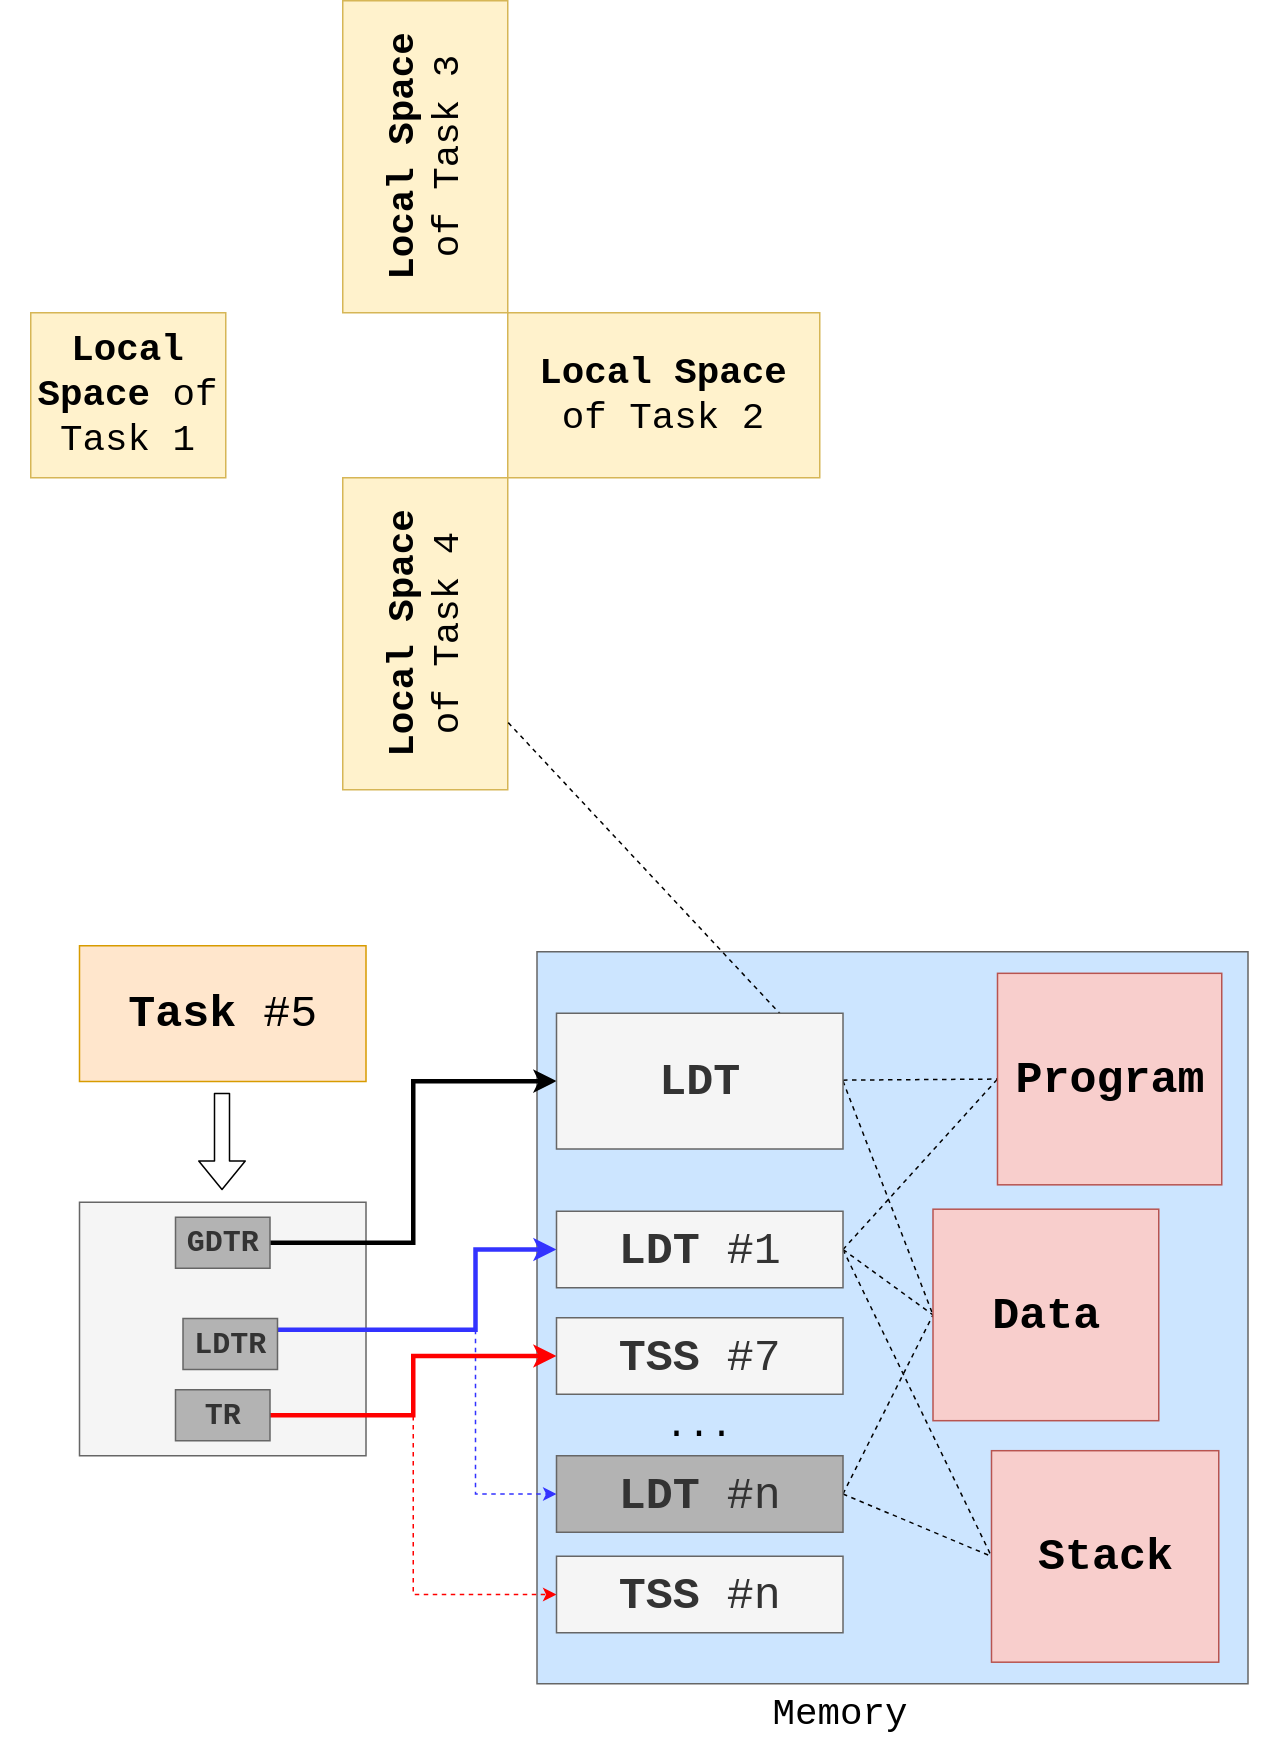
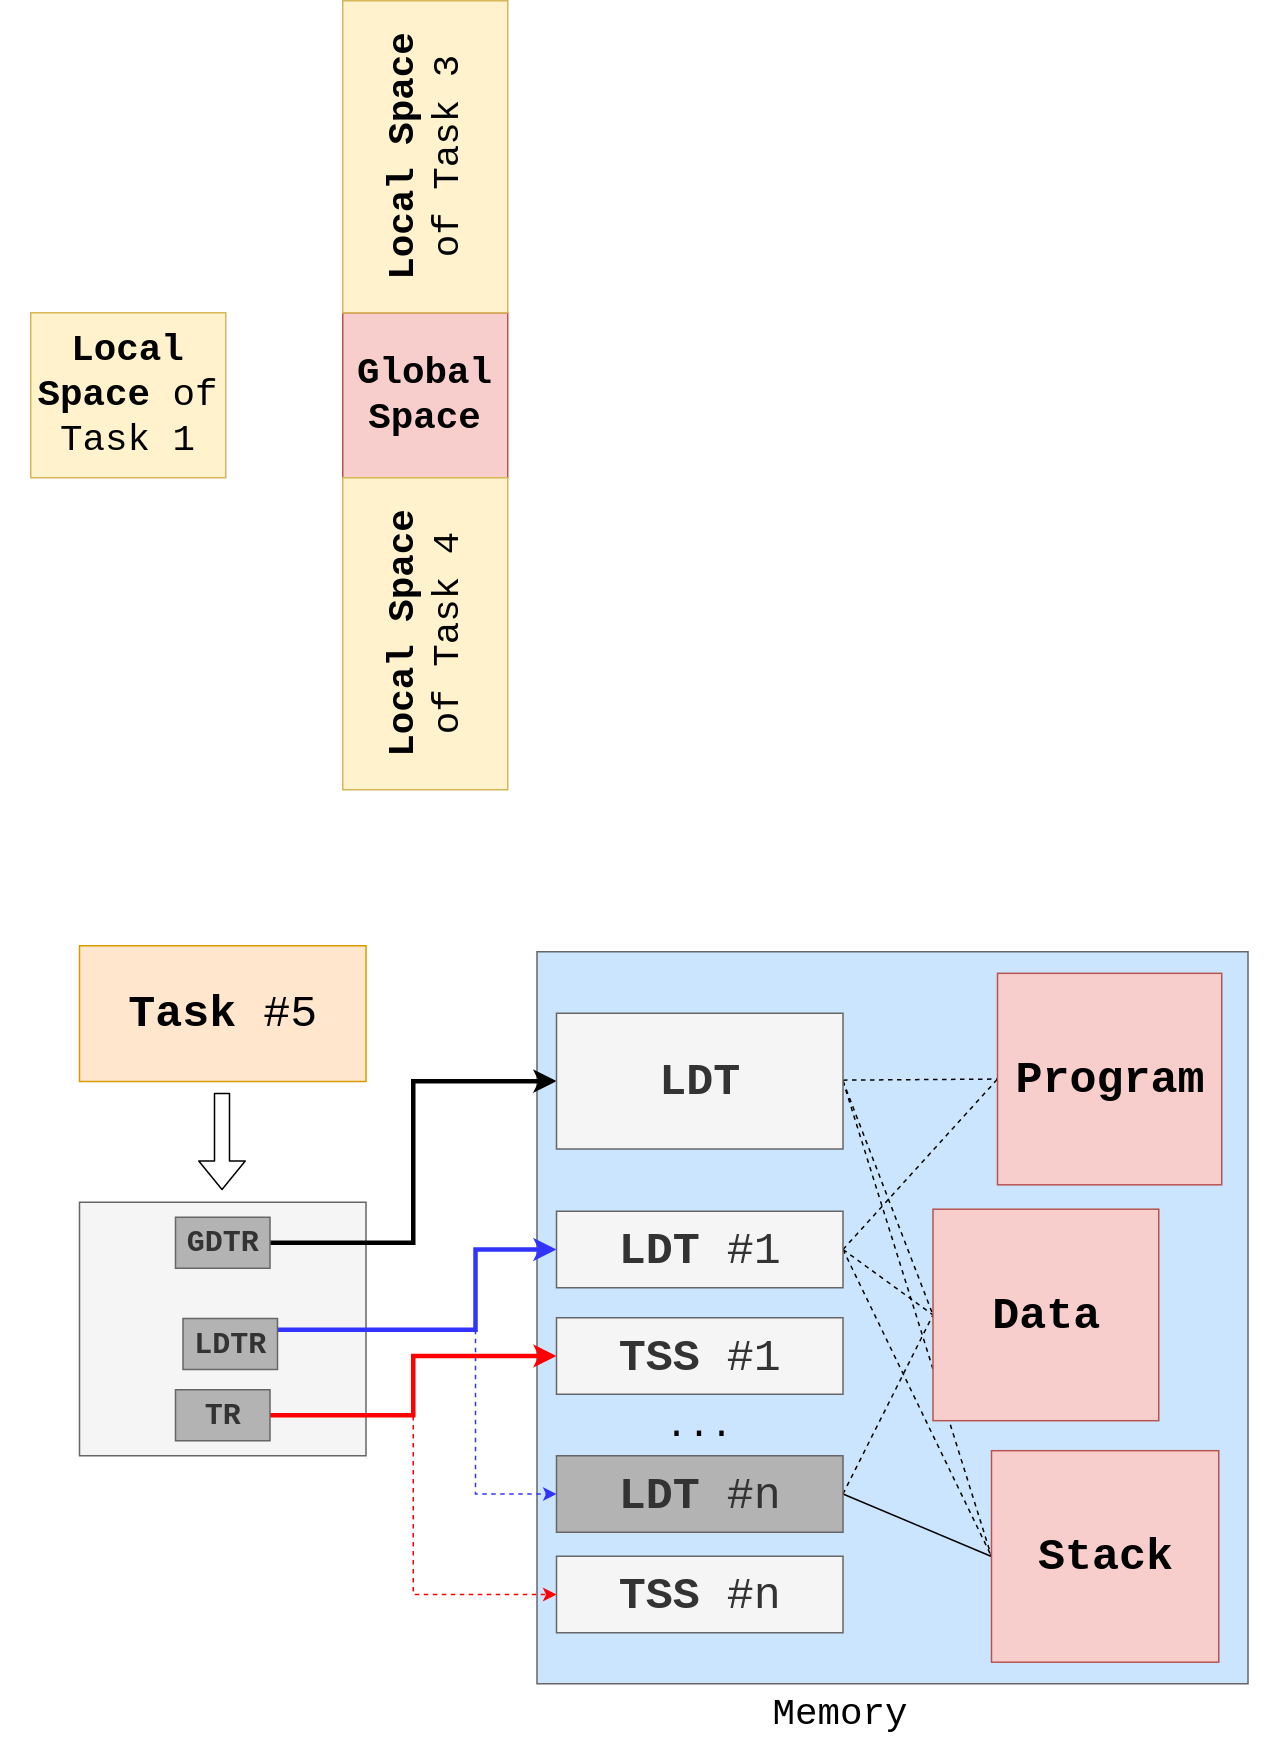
none -> (425, 395)
(664, 395) -> none
(642, 866) -> (880, 1200)
(701, 1357) -> (701, 1357)
(916, 1525) -> (916, 1525)
